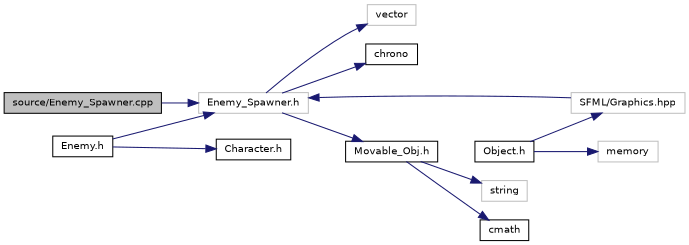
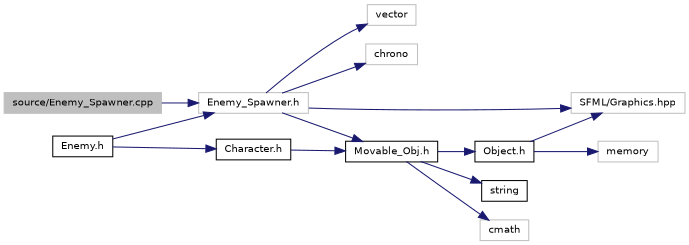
(392, 54) -> (392, 54)
(445, 96) -> (434, 110)
(83, 103) -> (83, 103)
none -> (313, 150)
none -> (451, 152)
(504, 191) -> (504, 191)
(504, 230) -> (504, 230)
